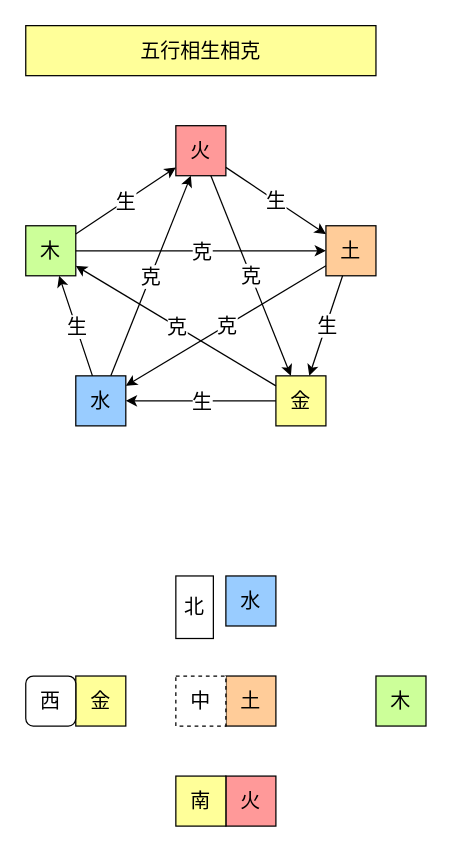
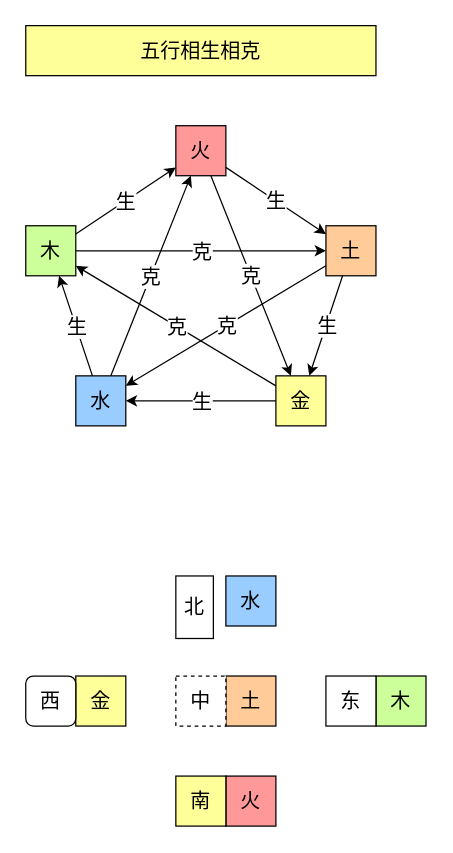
none -> (351, 701)
